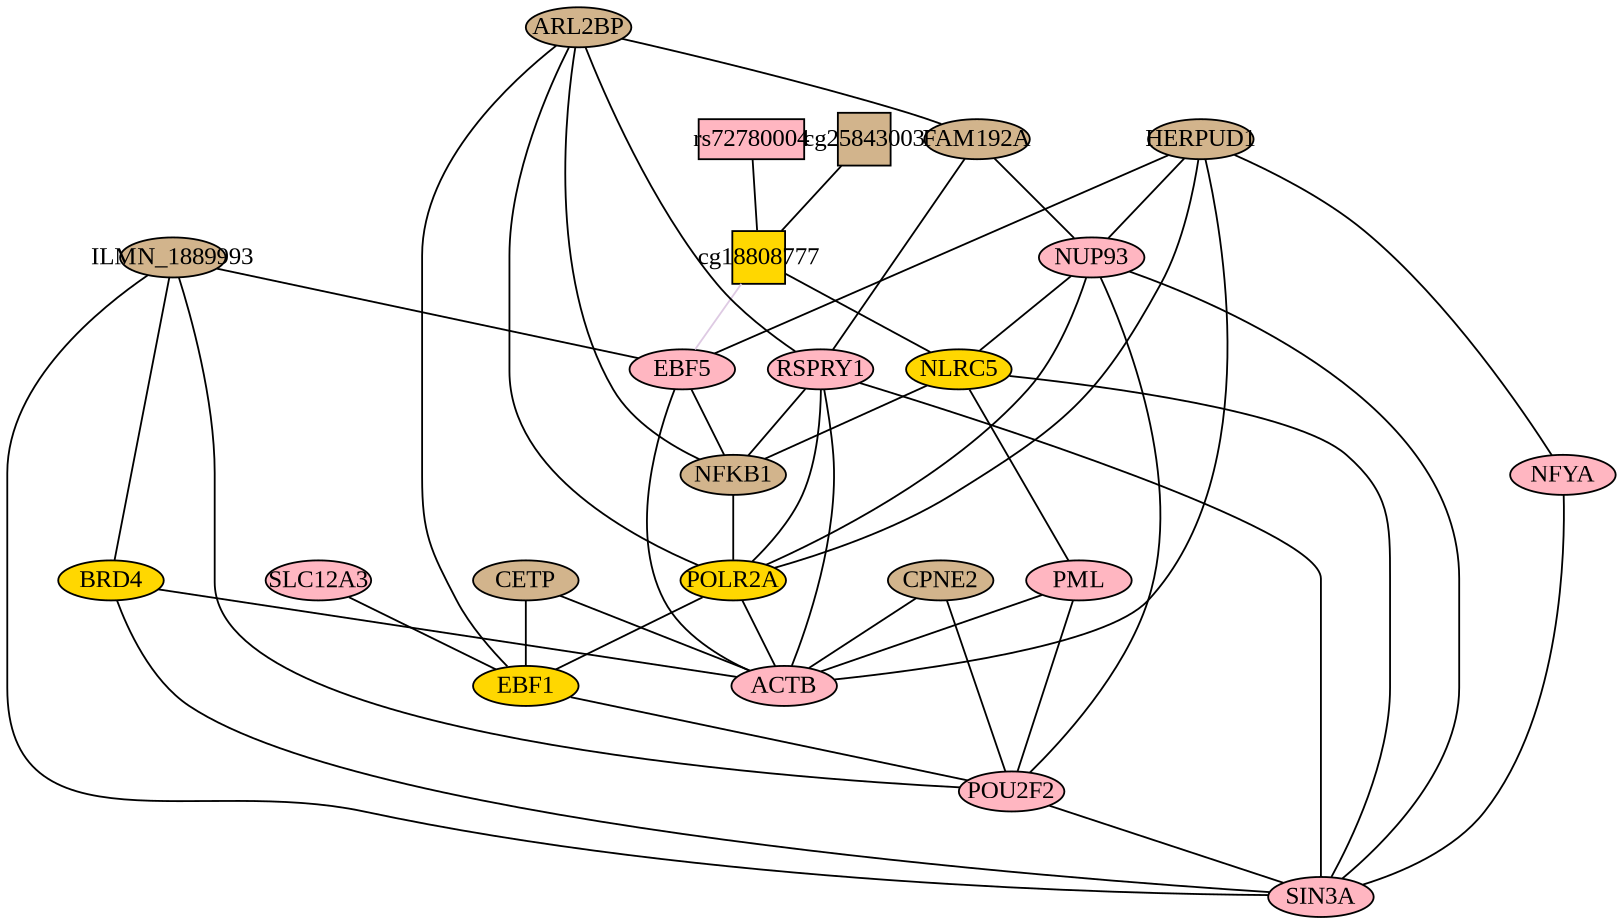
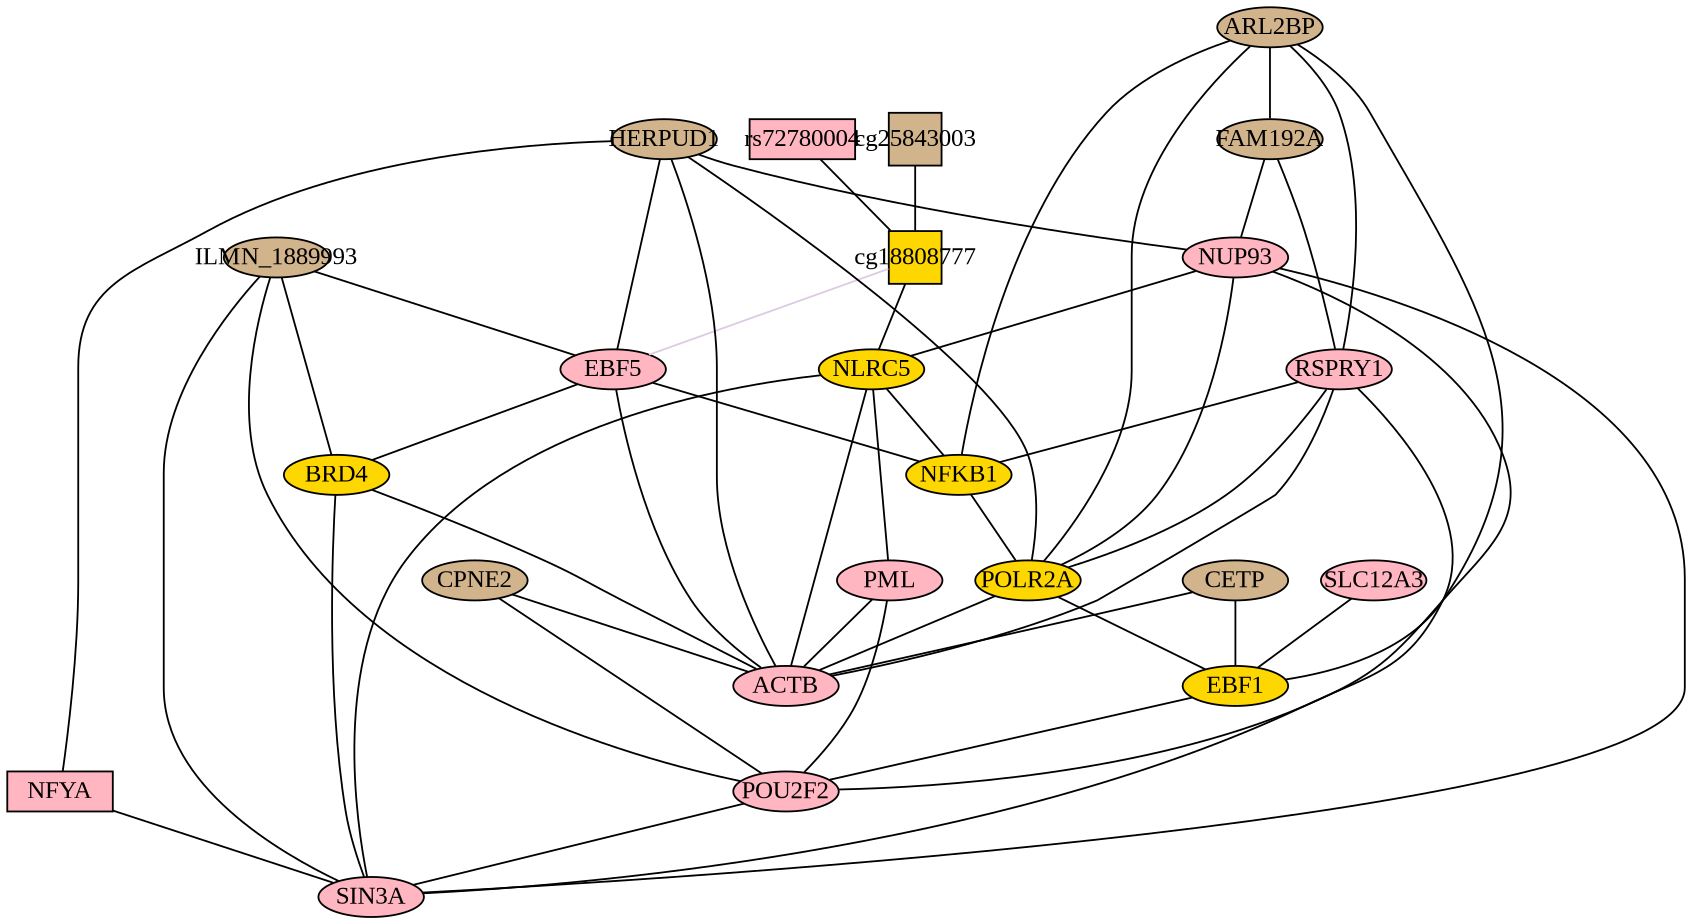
none -> (475, 422)
(733, 475) -> (959, 475)
(1563, 475) -> (60, 791)
none -> (829, 528)
